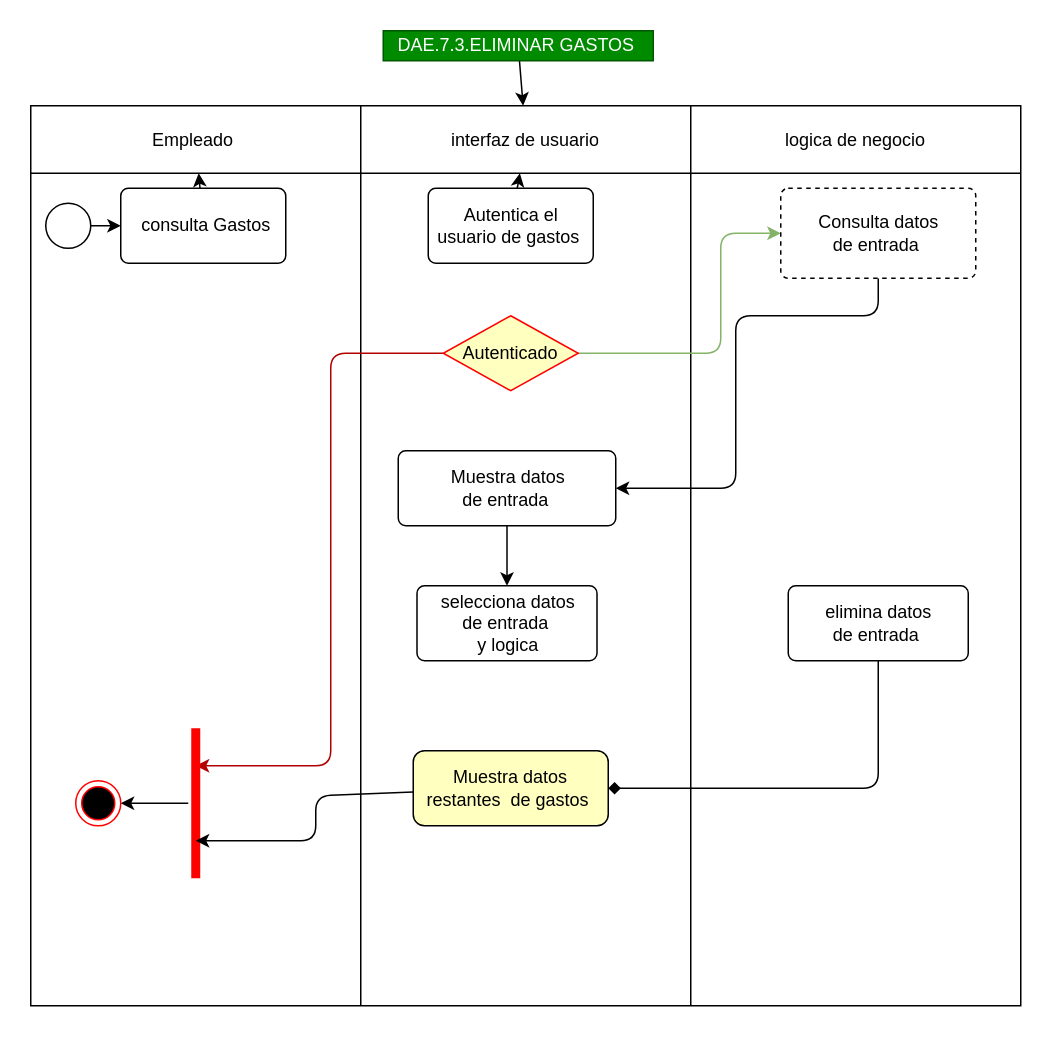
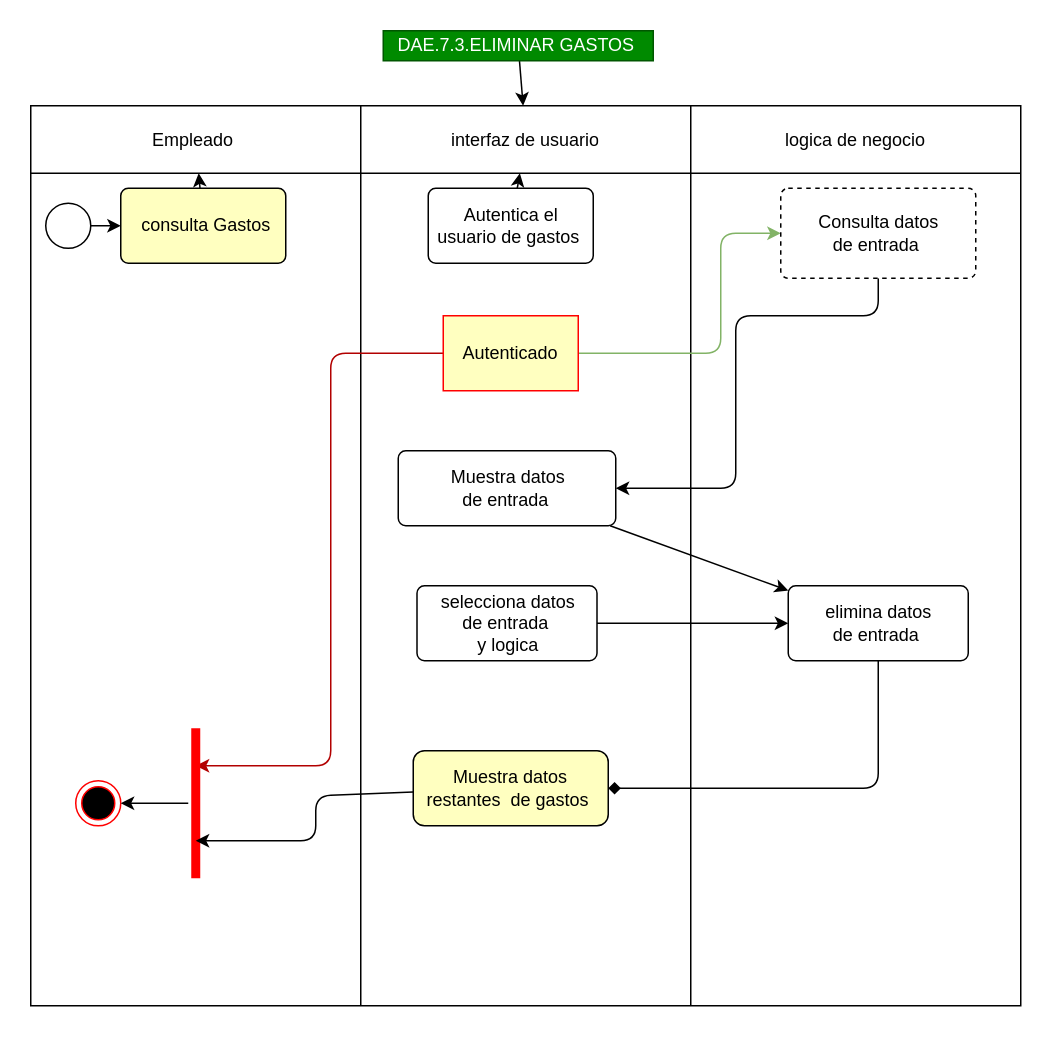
(203, 226) -> (203, 226)
(511, 353) -> (511, 353)
(507, 551) -> (694, 556)
none -> (687, 623)
